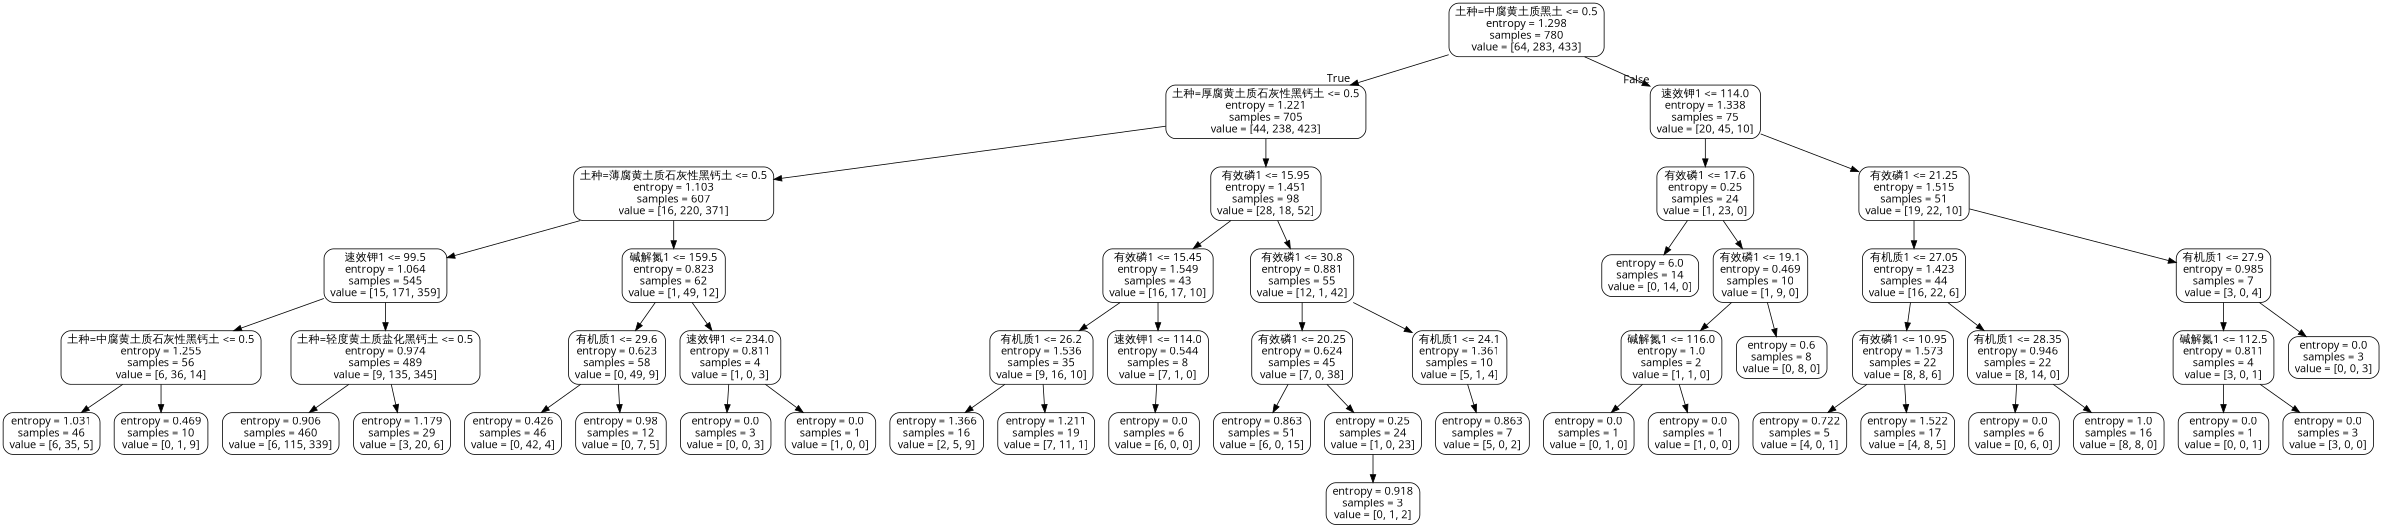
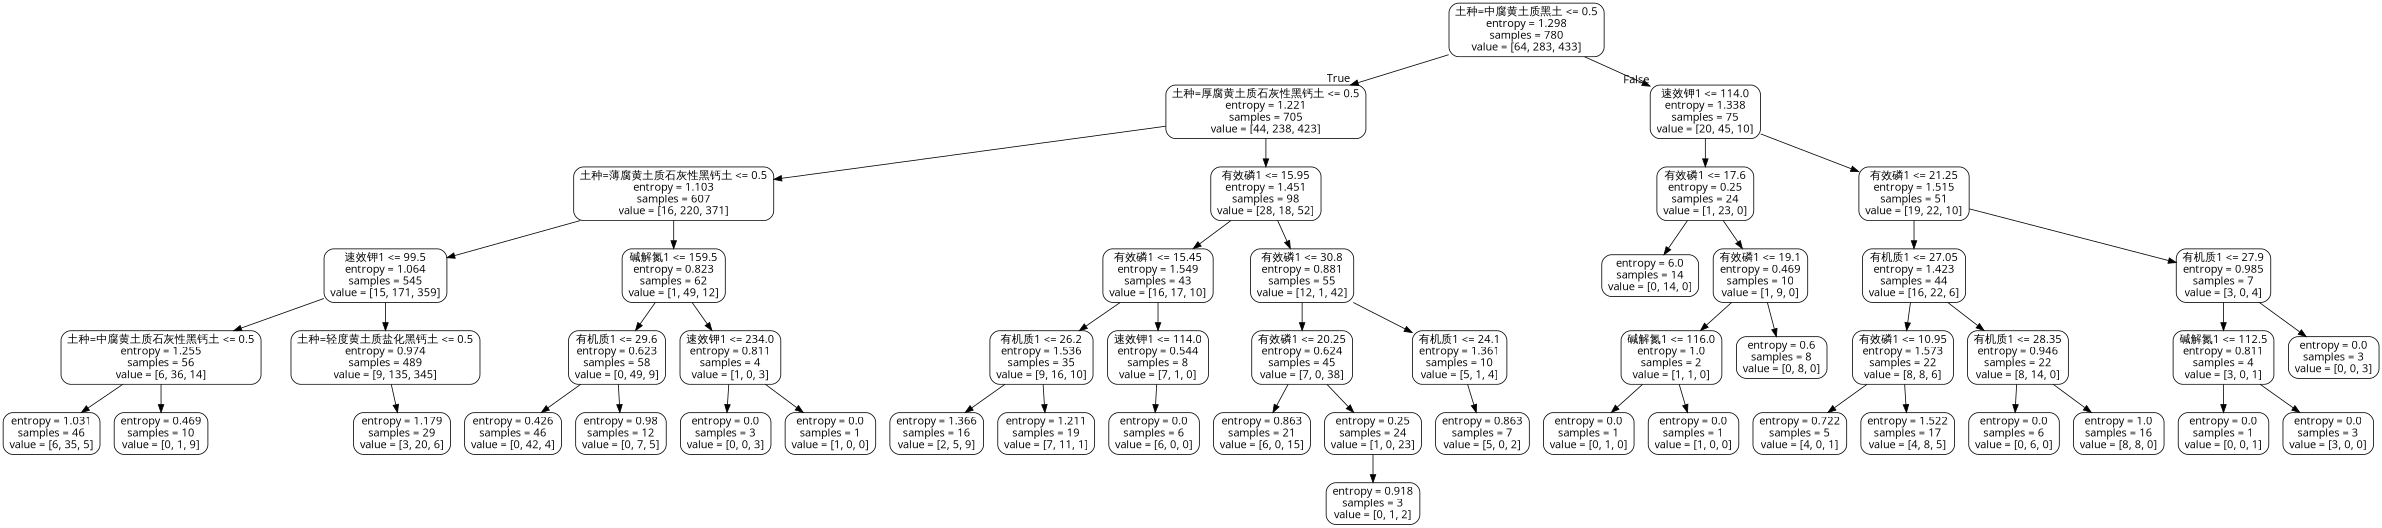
(281, 434) -> none
(1262, 434) -> (1262, 434)
